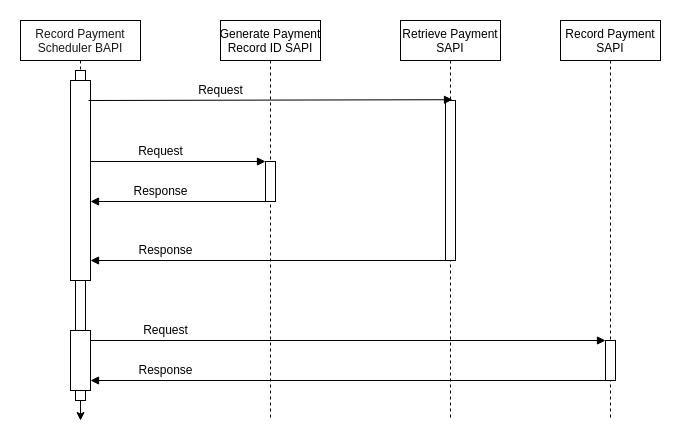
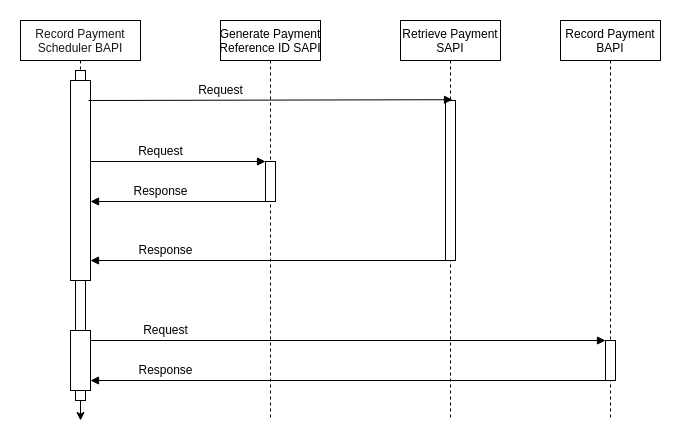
(270, 34) -> (270, 34)
(610, 34) -> (610, 34)
